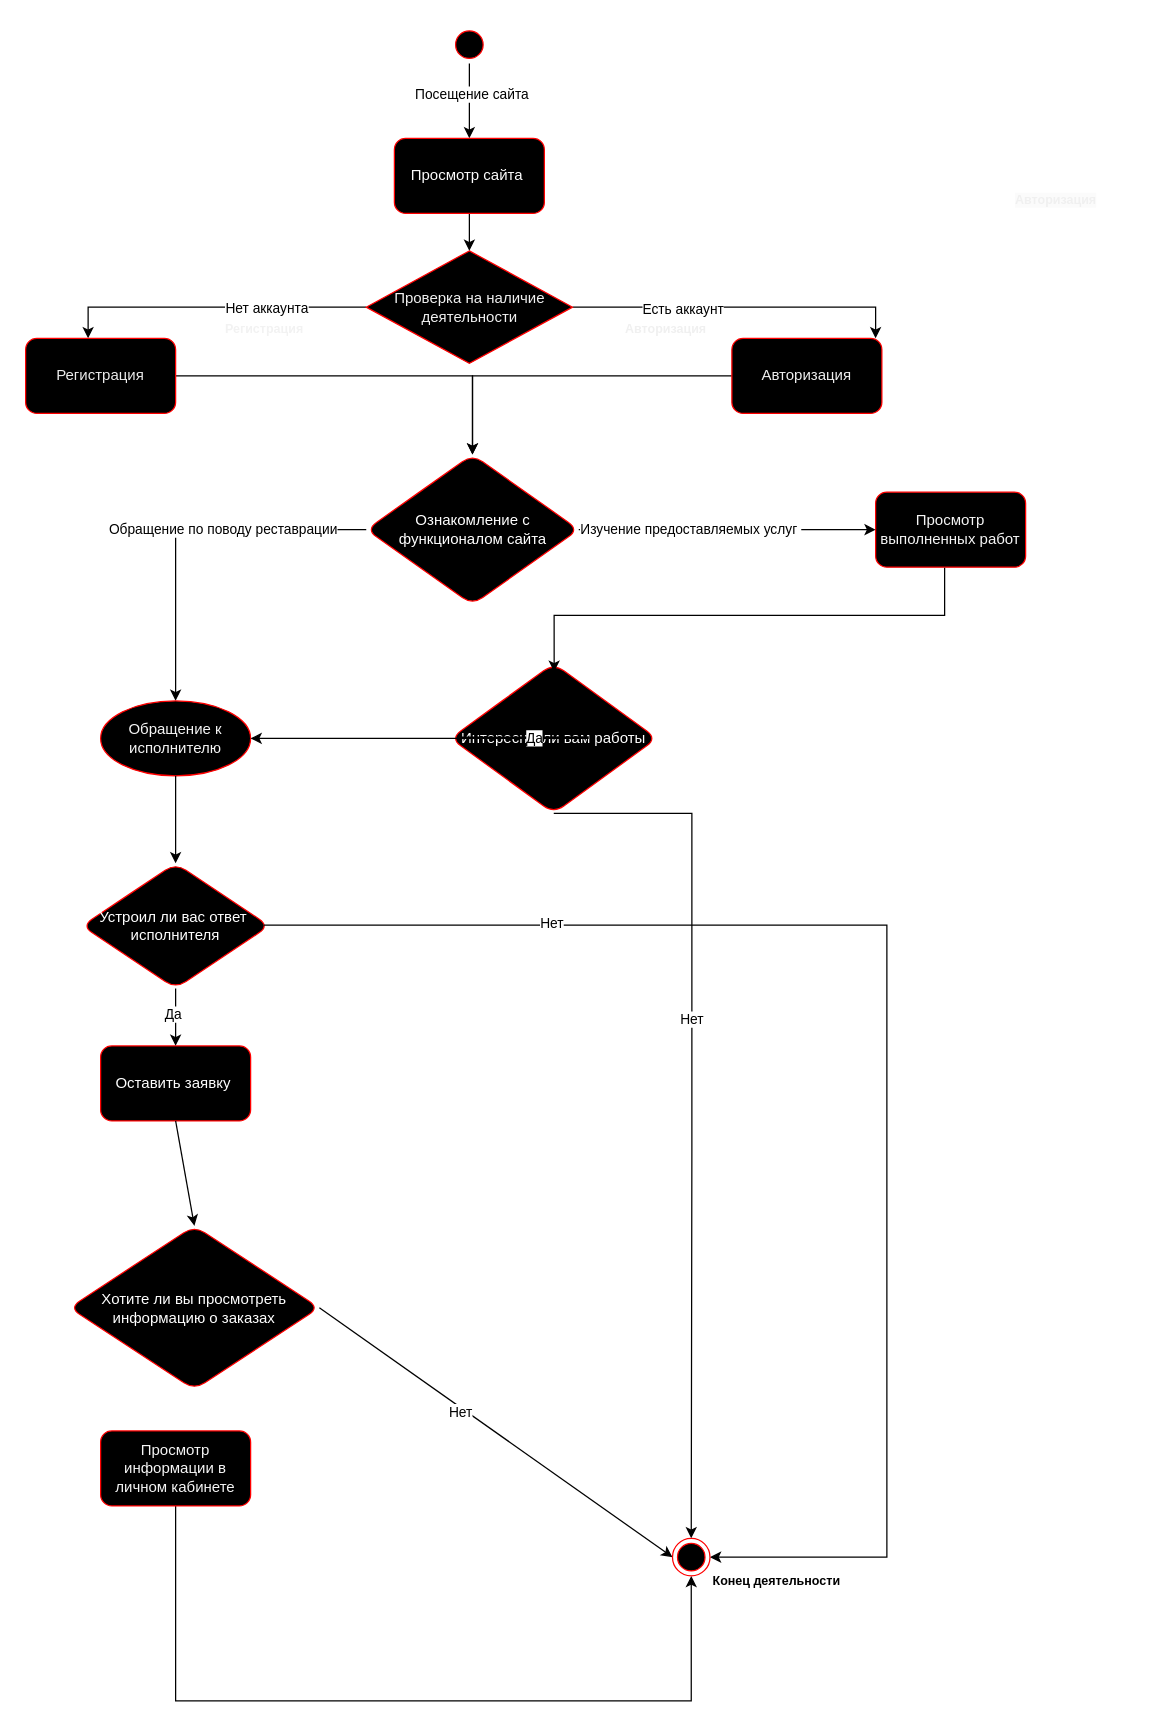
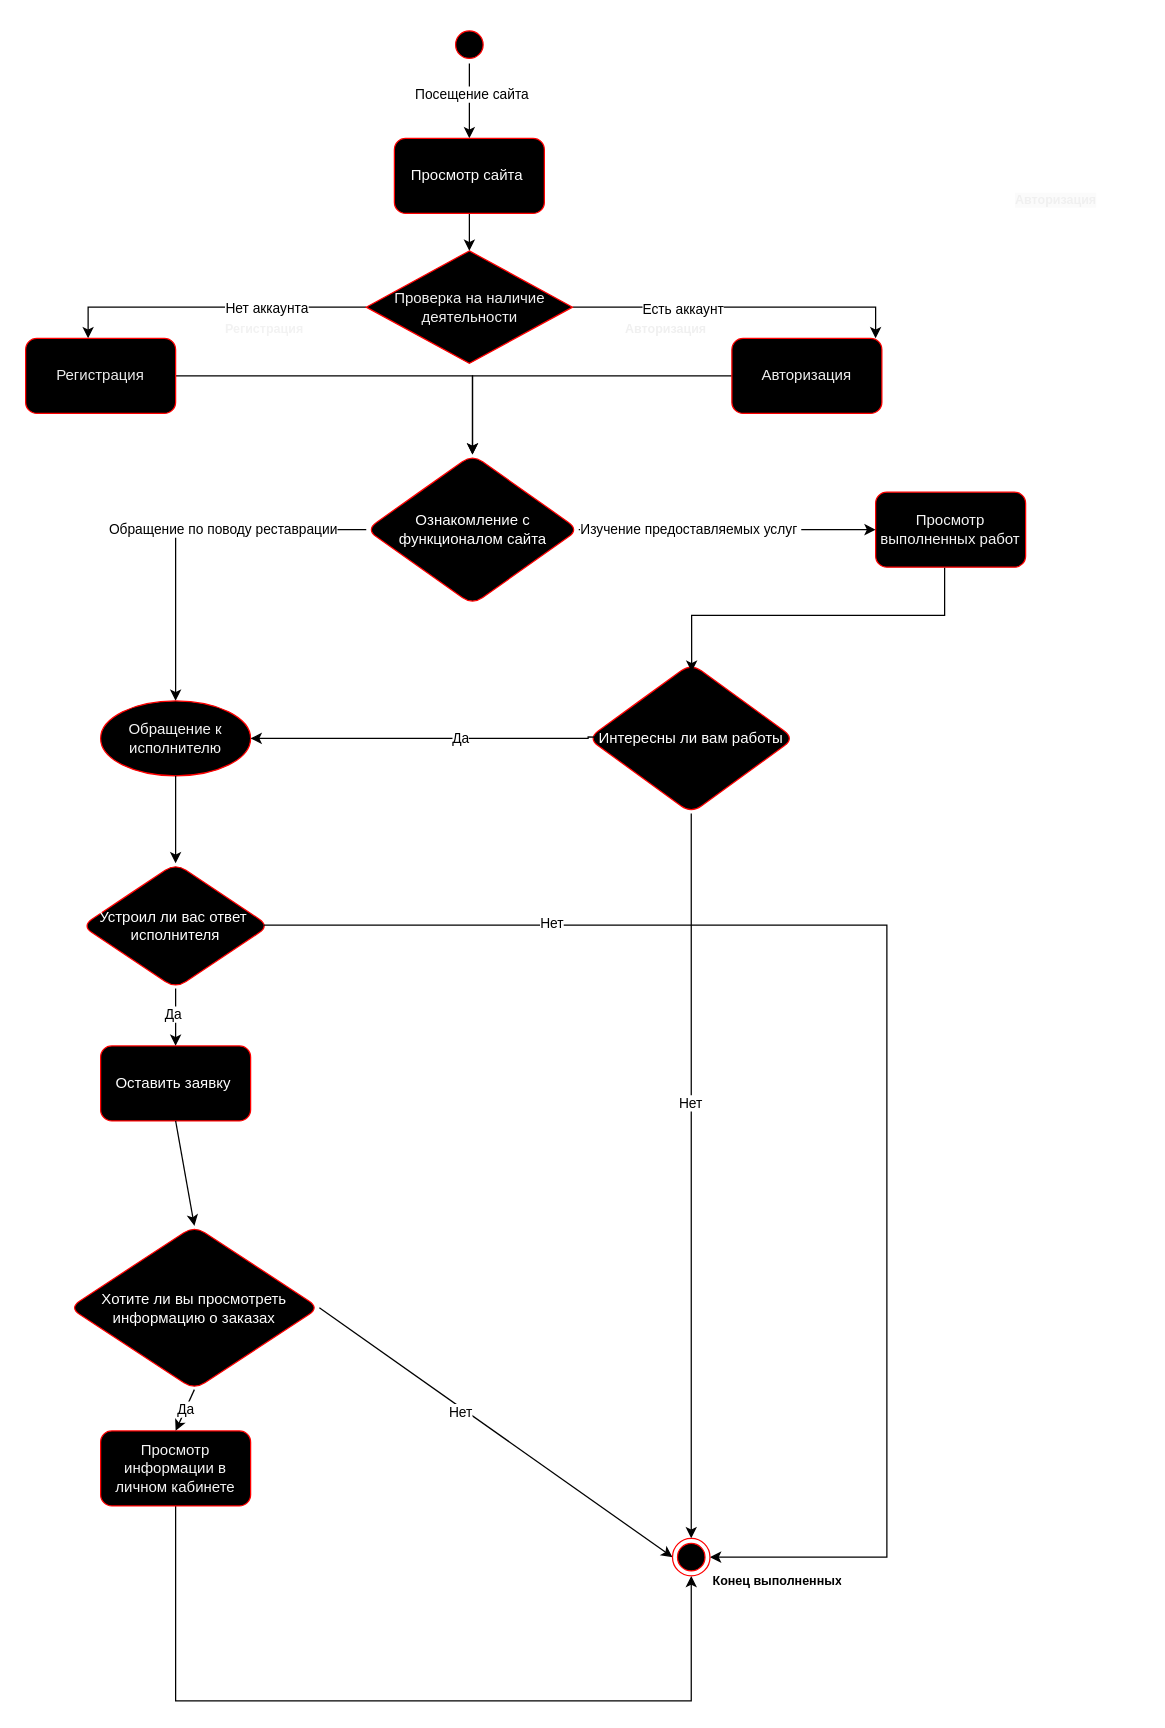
(554, 738) -> (691, 738)
none -> (187, 1406)
(787, 1547) -> (783, 1547)
